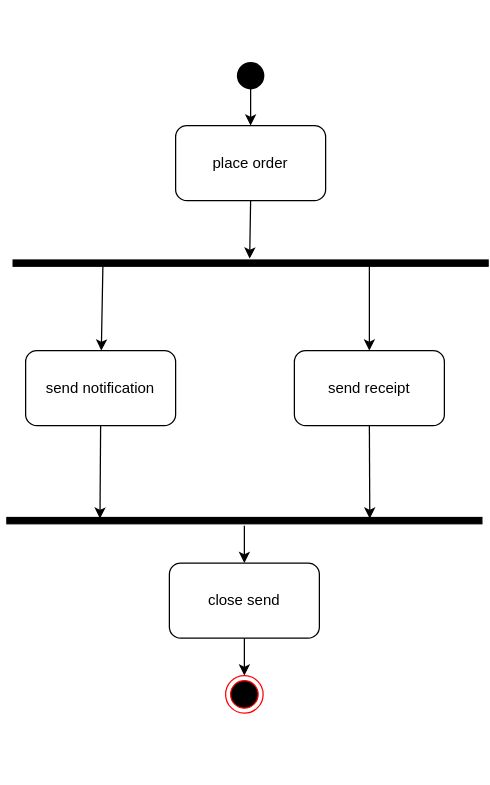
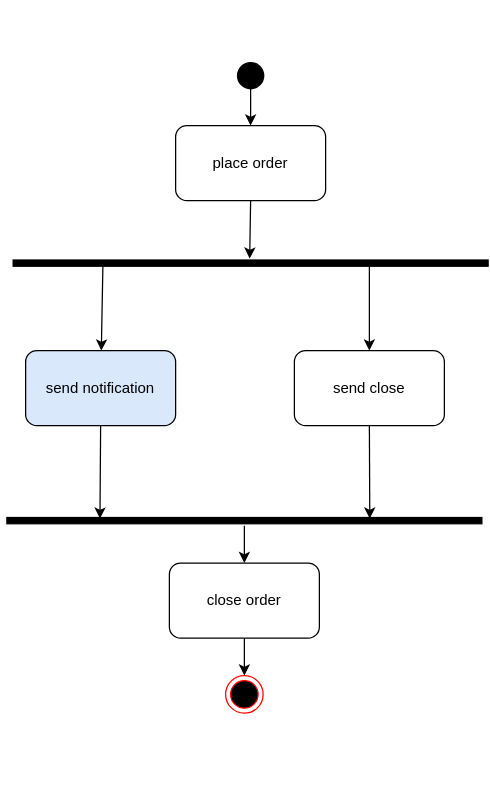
(101, 388) -> (101, 388)
(369, 388) -> (369, 388)
(244, 601) -> (244, 601)
